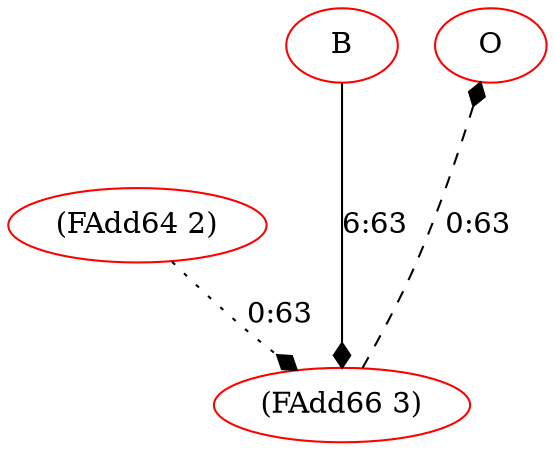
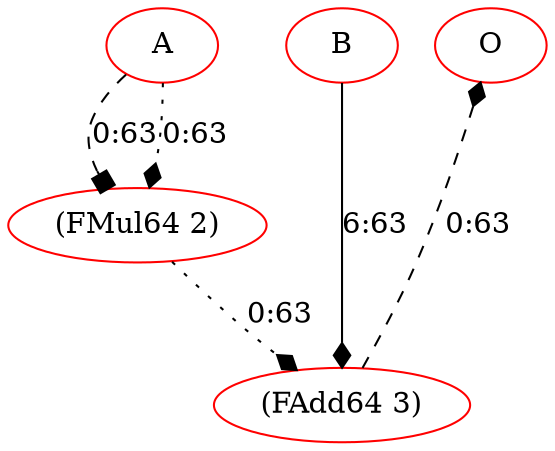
none -> (162, 45)
(137, 225) -> (137, 225)
(342, 405) -> (342, 405)
